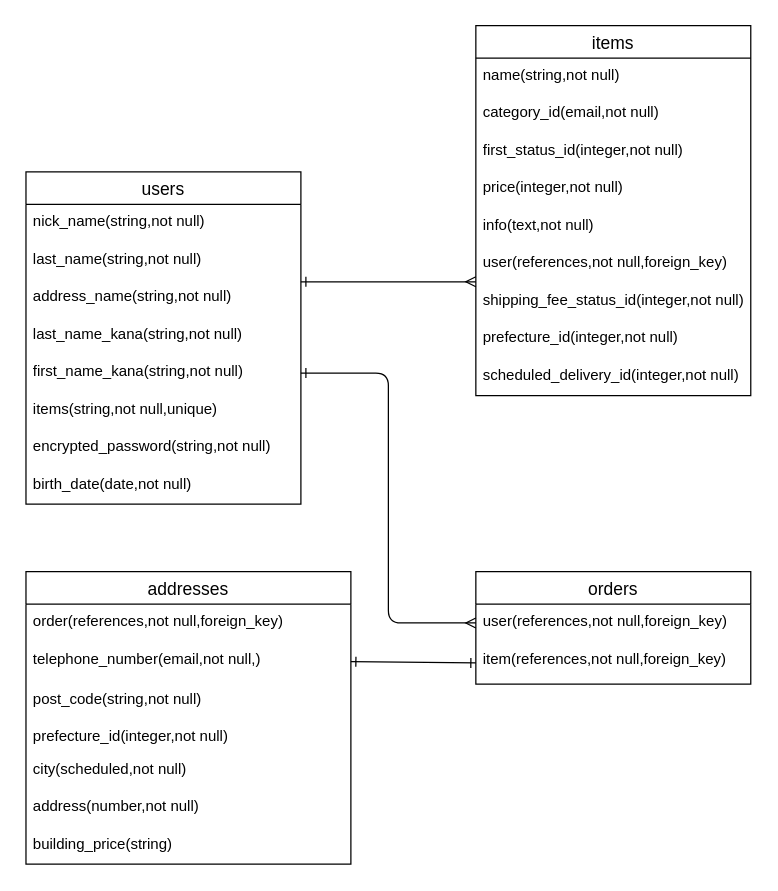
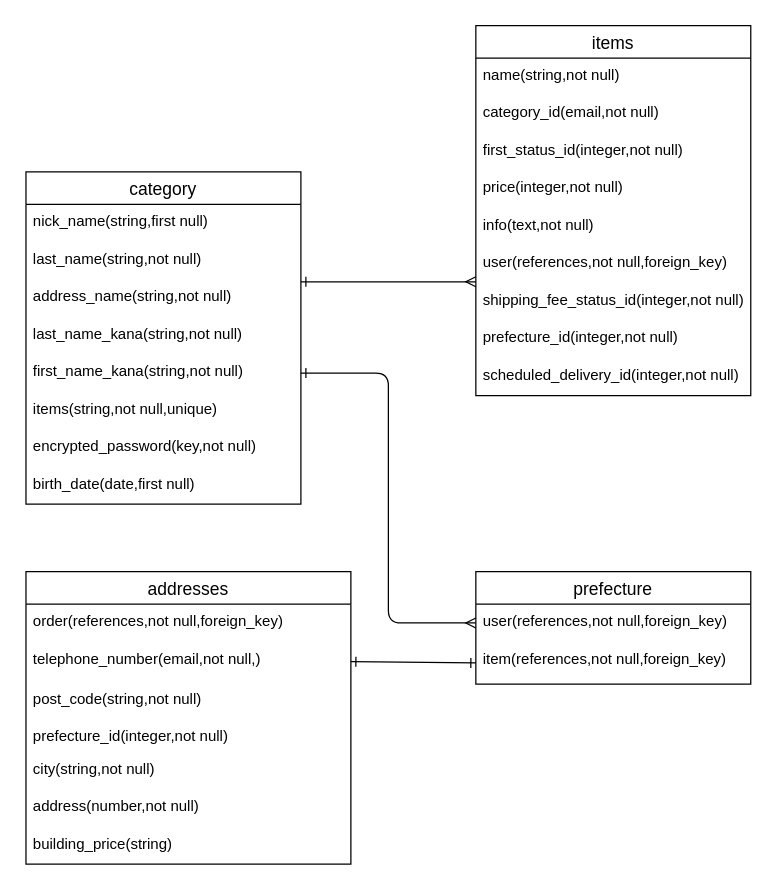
(163, 189) -> (163, 189)
(131, 222) -> (137, 222)
(164, 456) -> (160, 447)
(128, 485) -> (135, 485)
(613, 589) -> (613, 589)
(122, 770) -> (110, 770)
